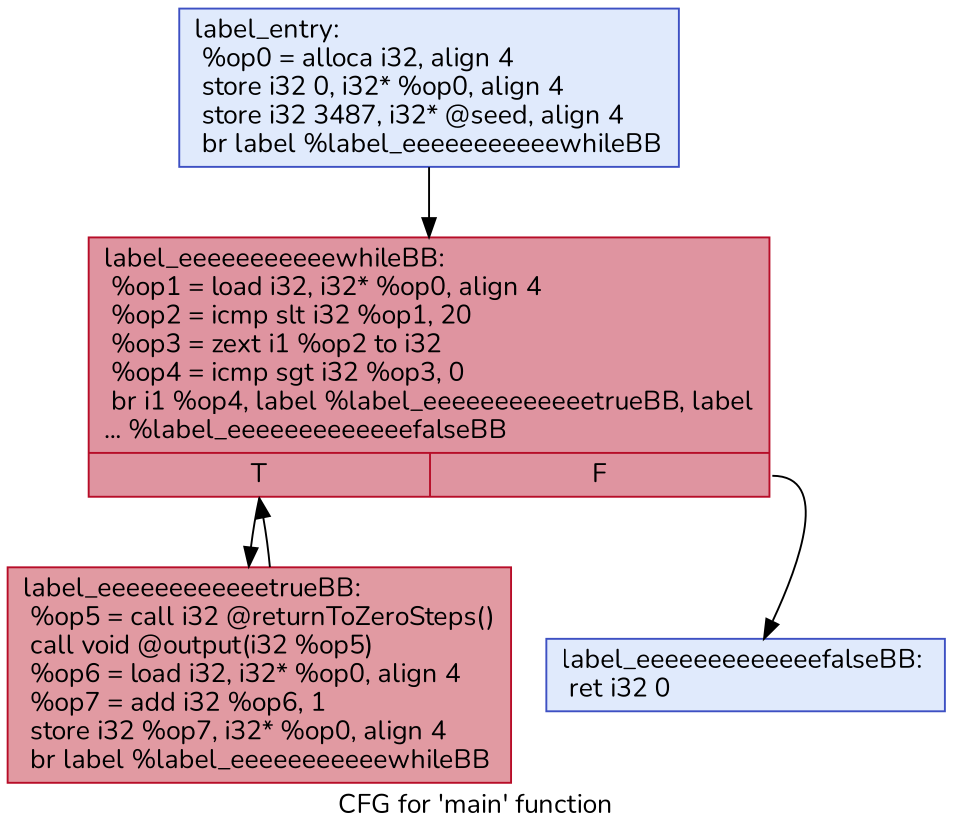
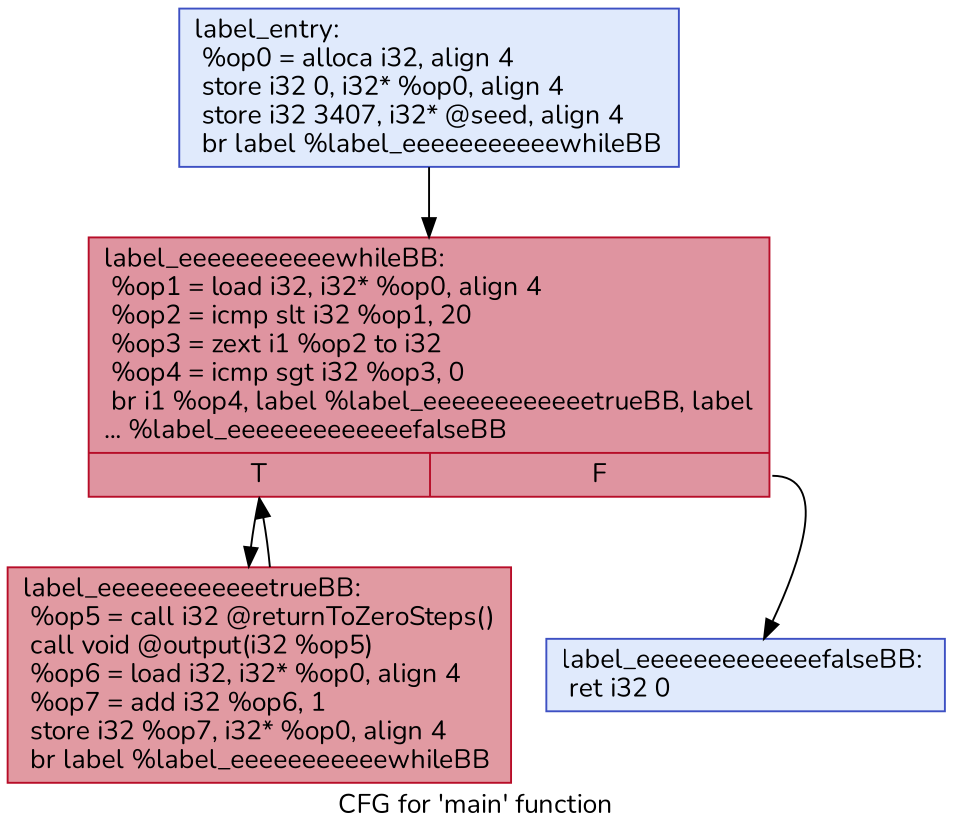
(410, 115) -> (410, 115)
